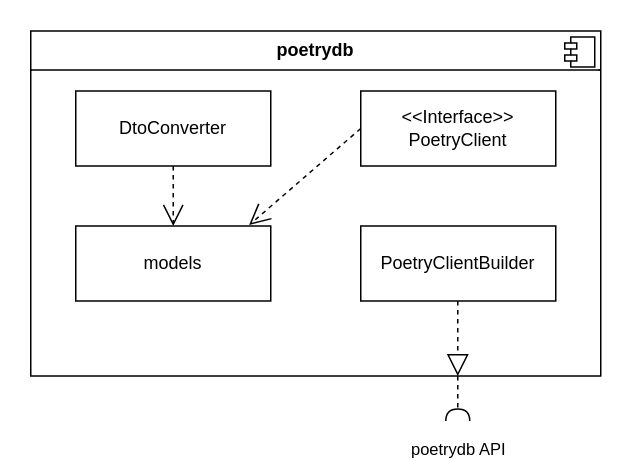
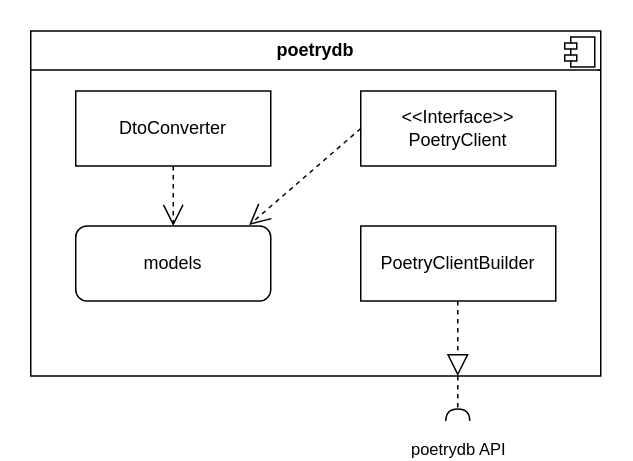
(173, 263) -> (173, 263)
